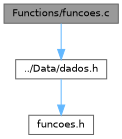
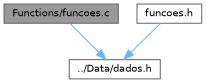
(61, 92) -> (146, 38)
